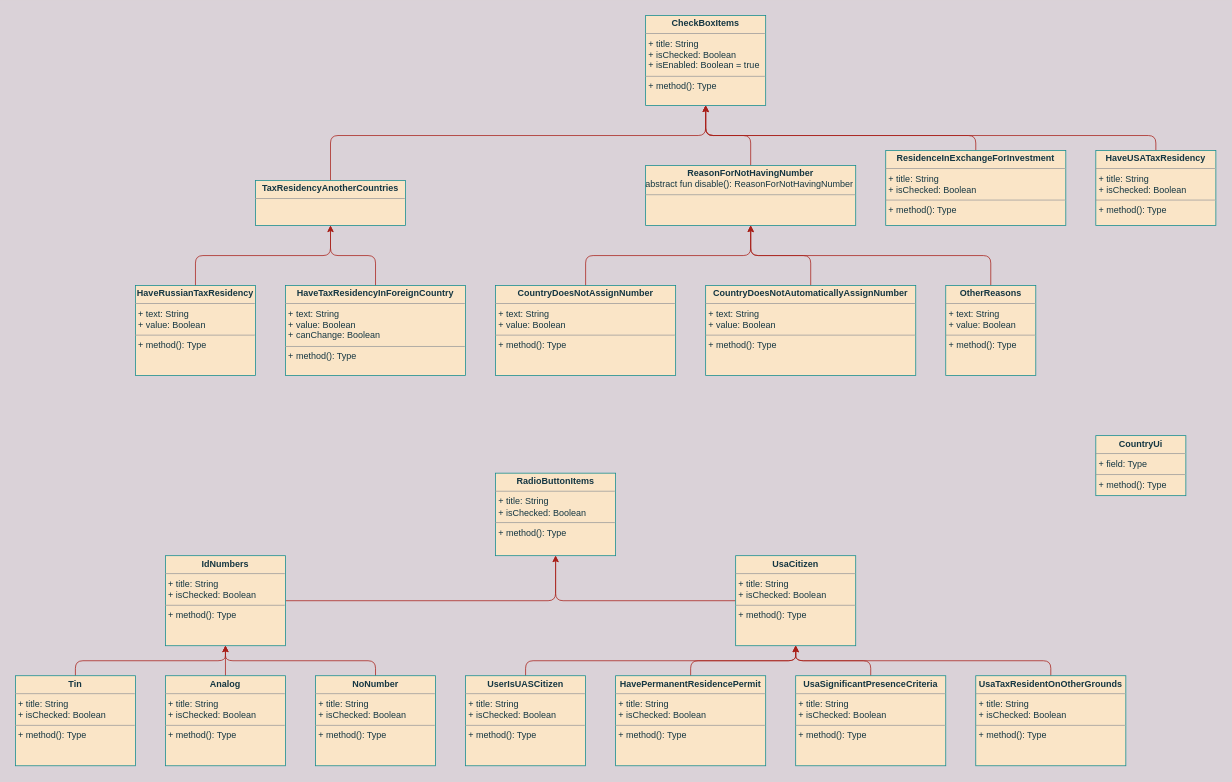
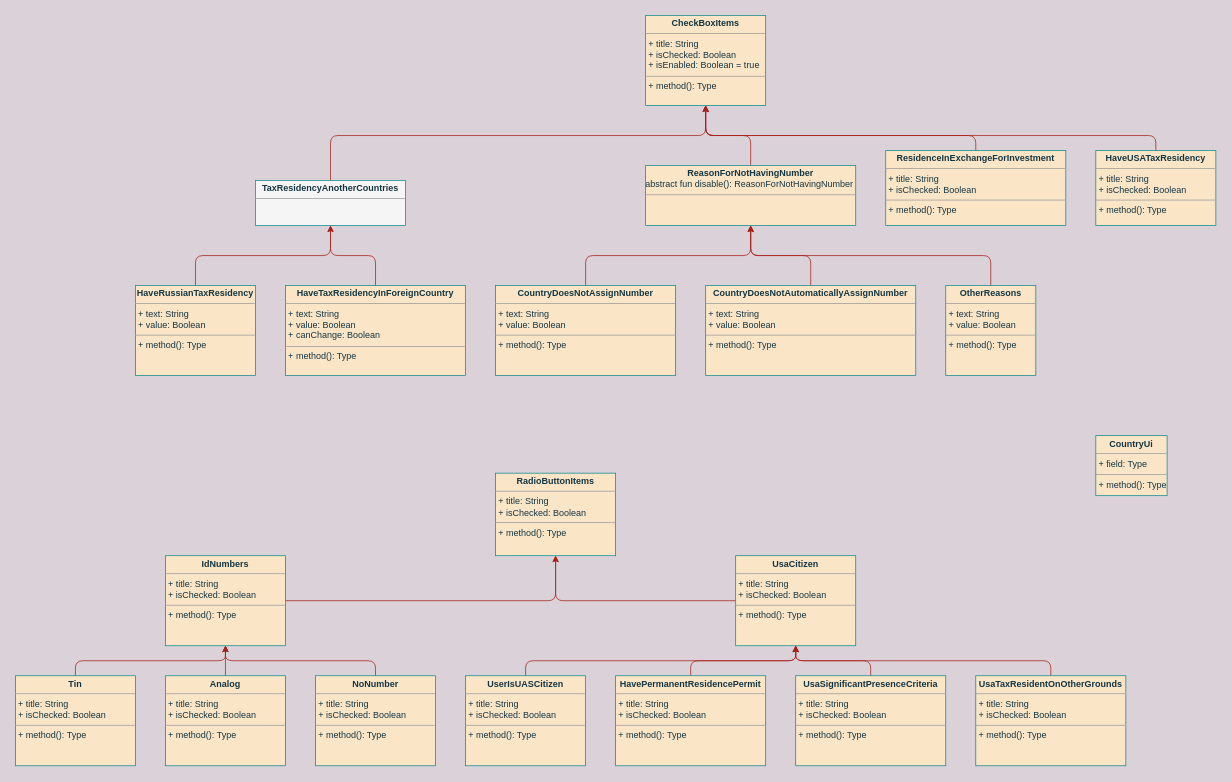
(330, 203) -> (330, 203)
(1140, 465) -> (1131, 465)
